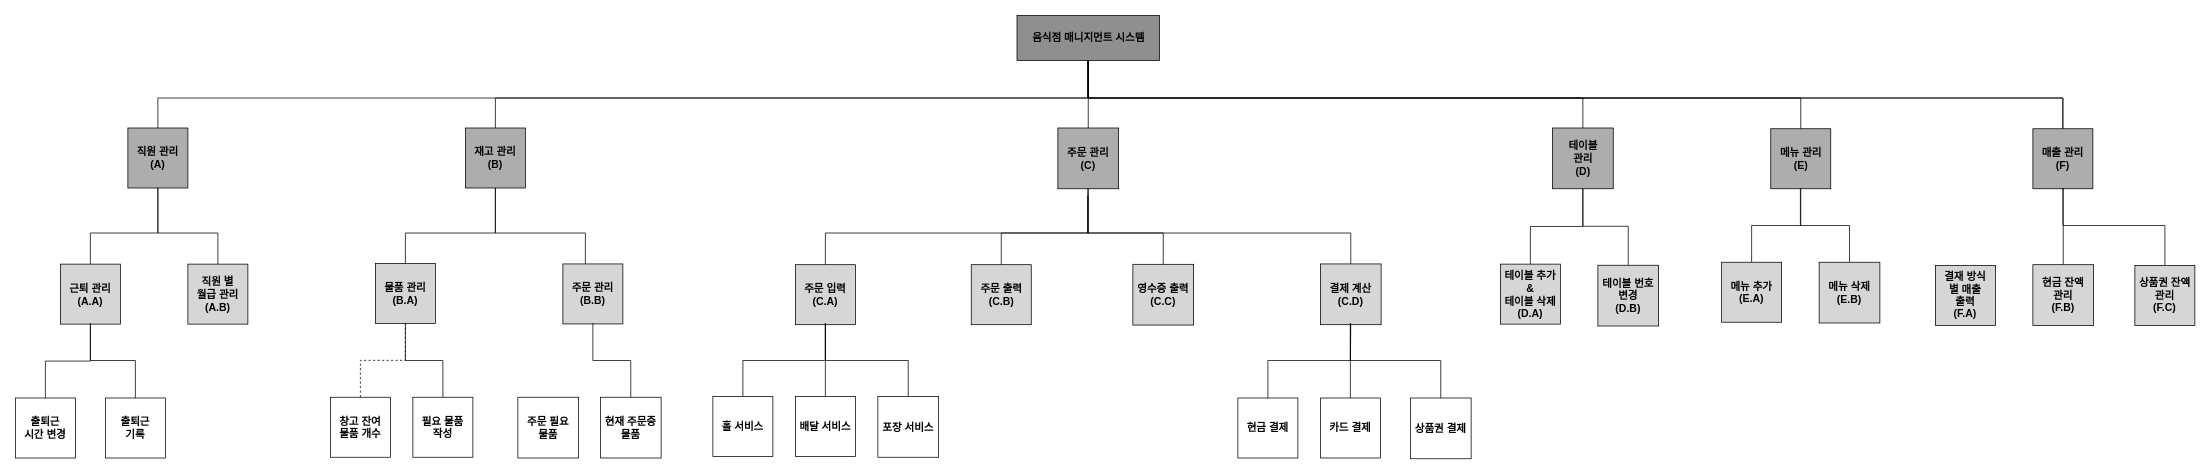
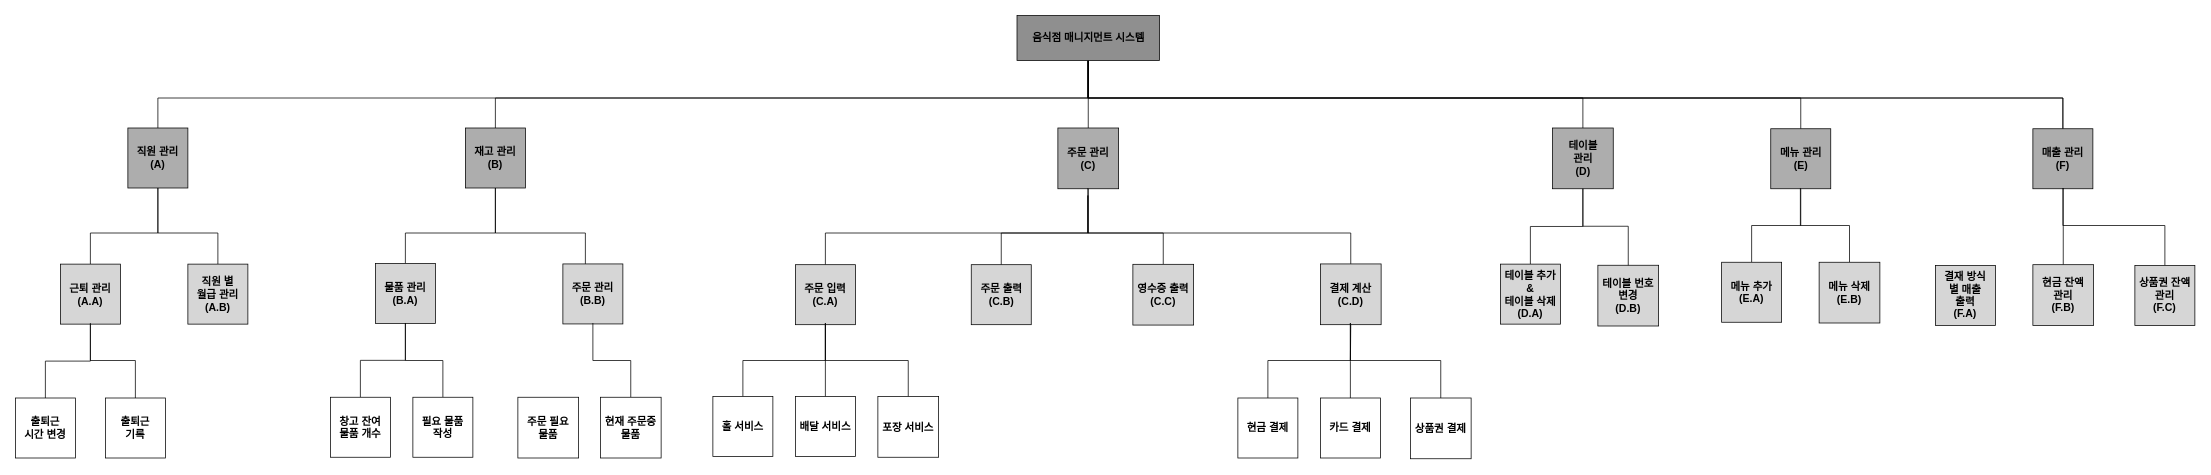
(364, 360) -> (364, 360)
